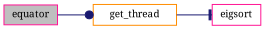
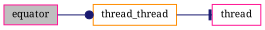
(135, 15) -> (135, 15)
(237, 15) -> (237, 15)
